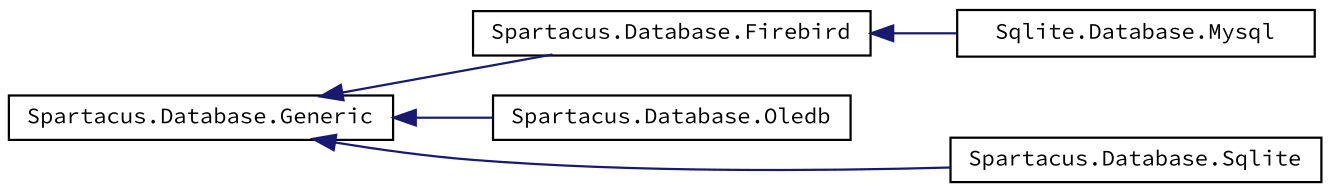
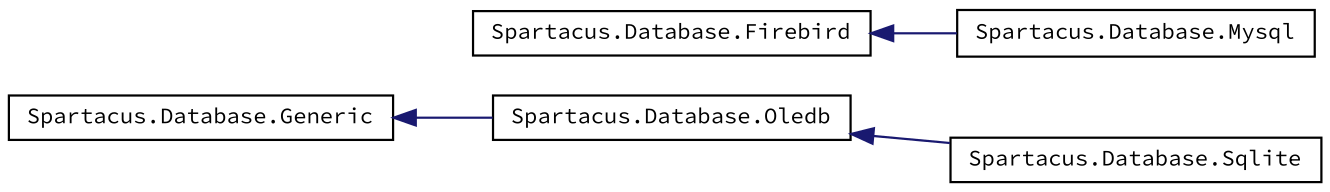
(1136, 33) -> (1136, 33)
(447, 74) -> none
(642, 168) -> (912, 140)
